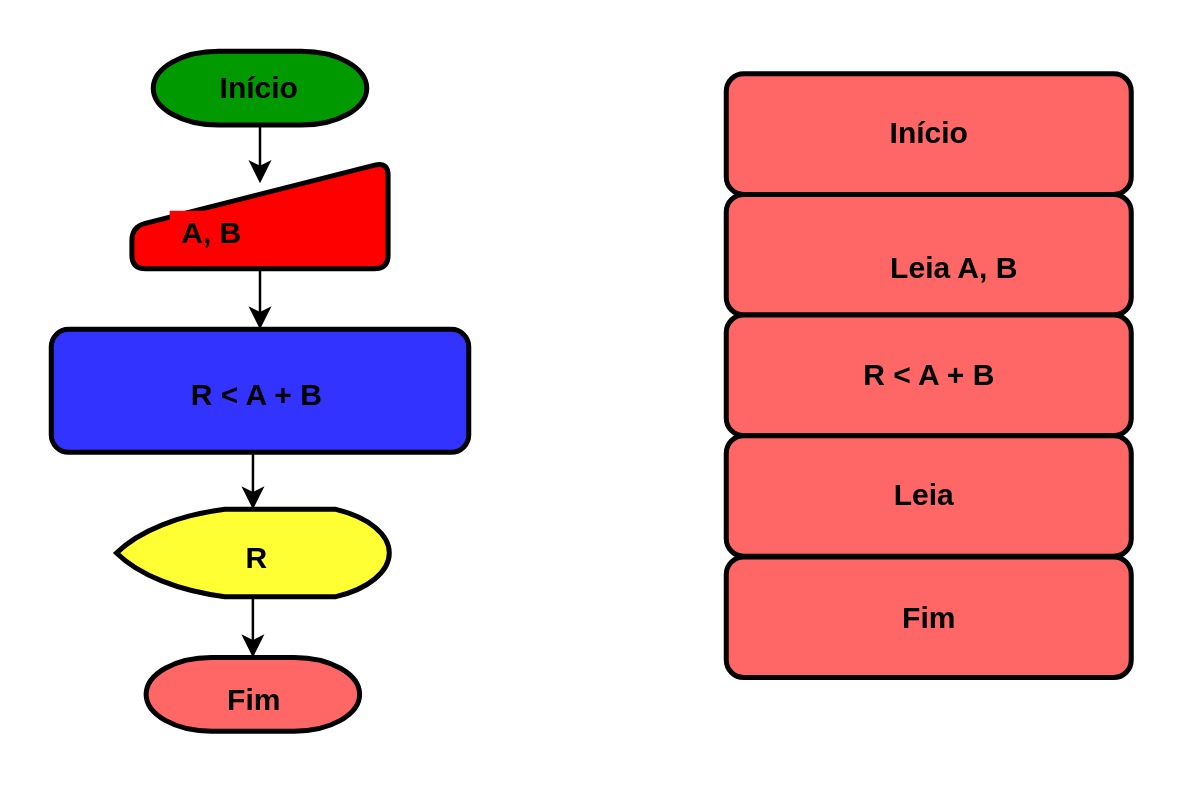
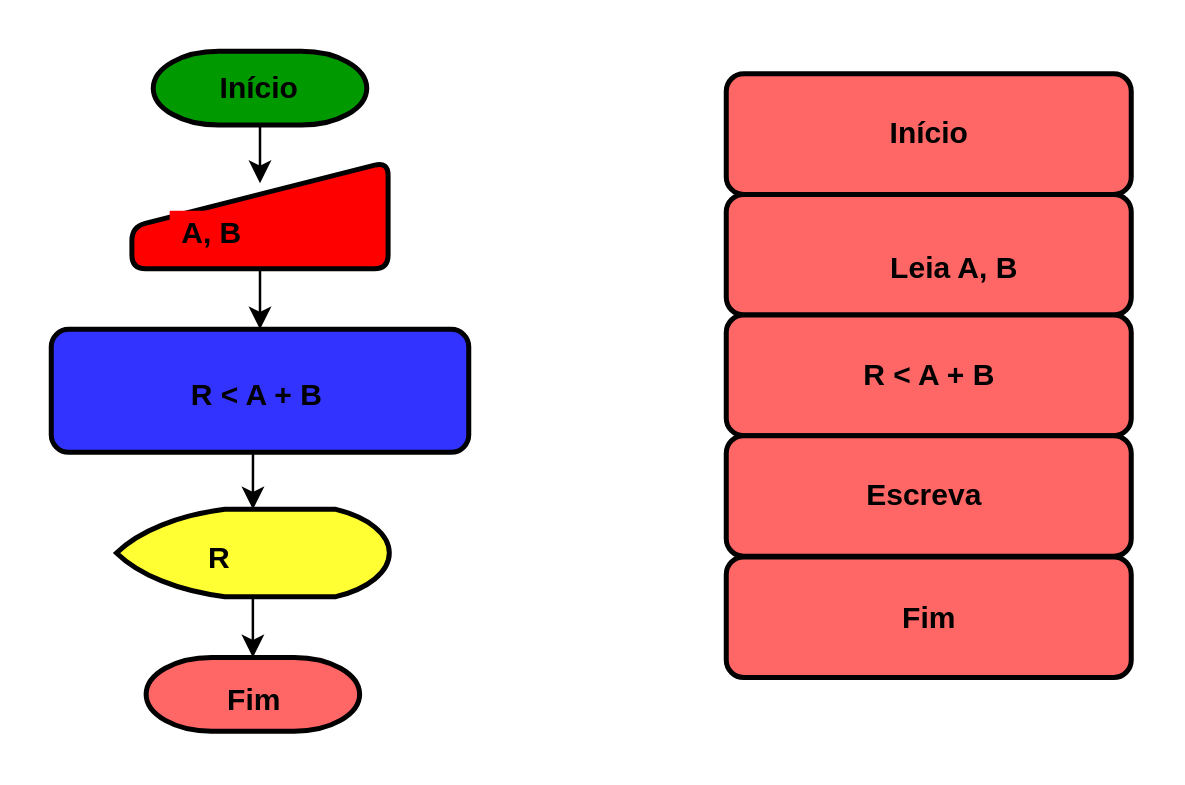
(925, 496) -> (925, 496)
(255, 559) -> (218, 559)
